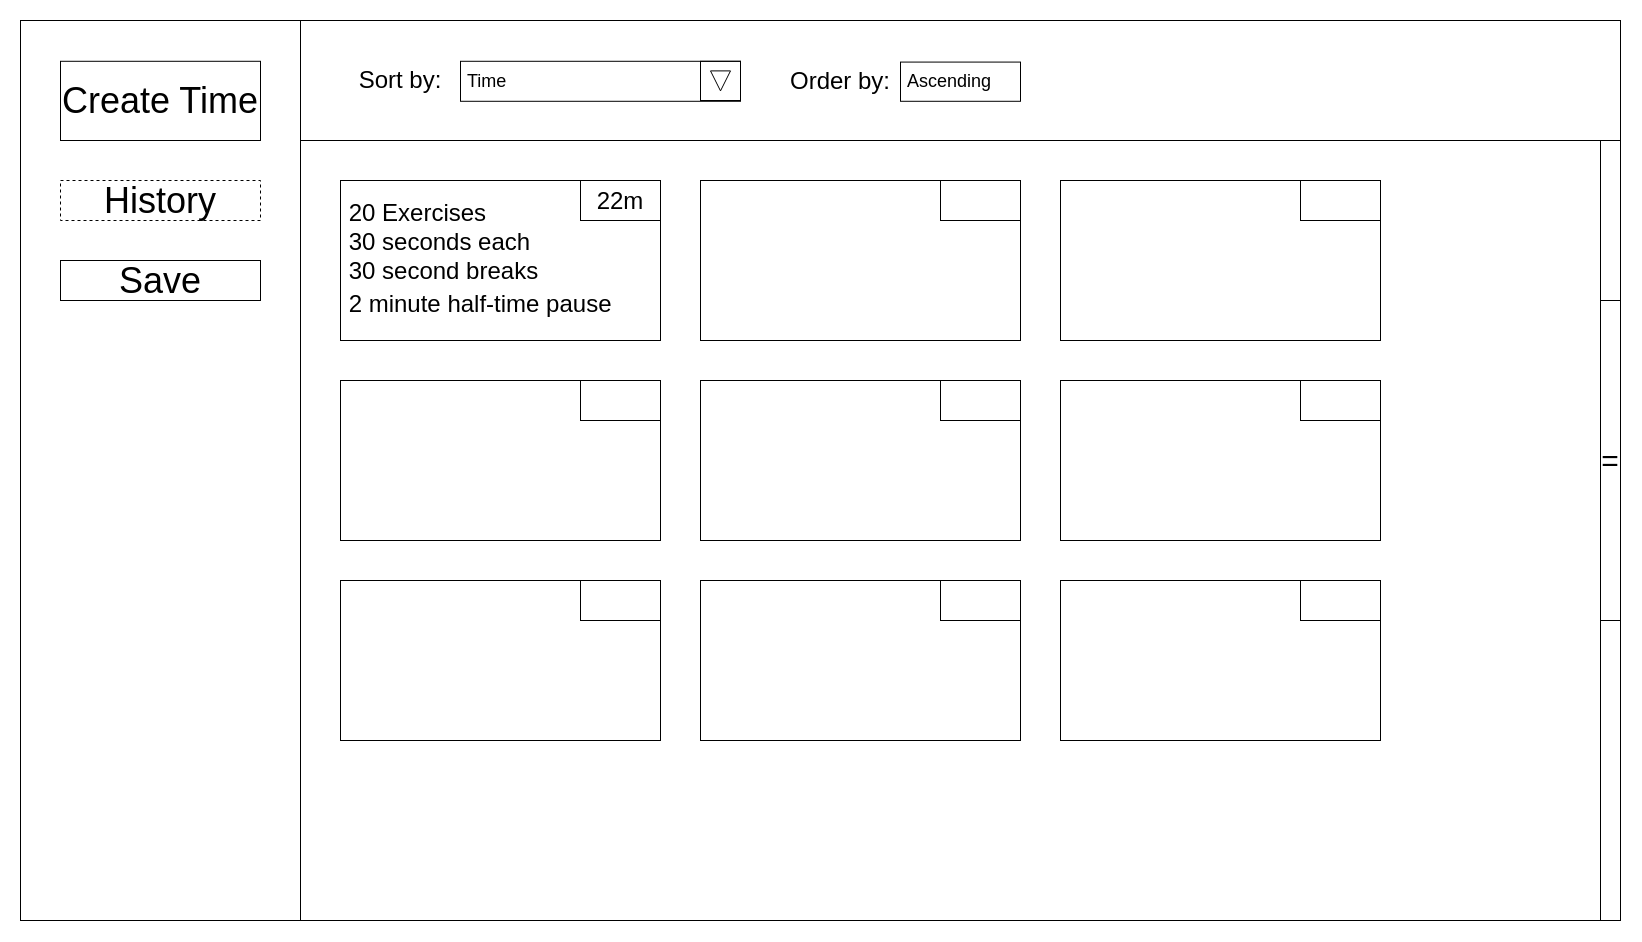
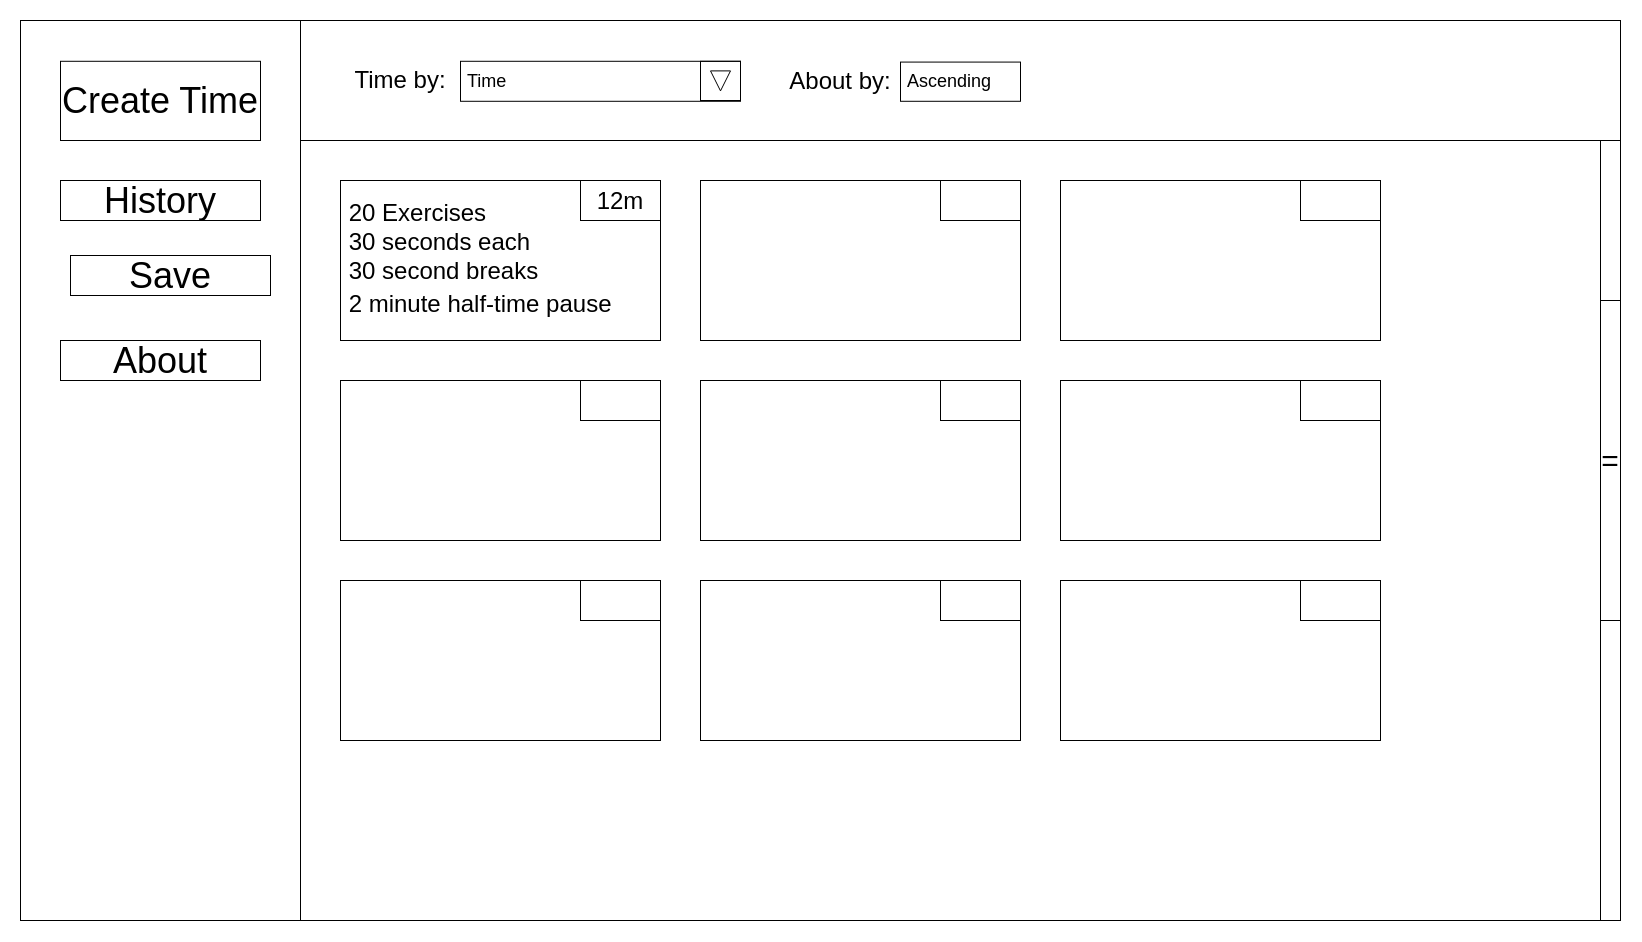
(401, 81) -> (401, 81)
(841, 82) -> (841, 82)
(161, 201) -> (161, 201)
(621, 201) -> (621, 201)
(161, 281) -> (171, 276)
none -> (161, 361)
